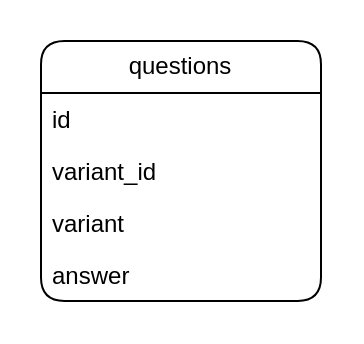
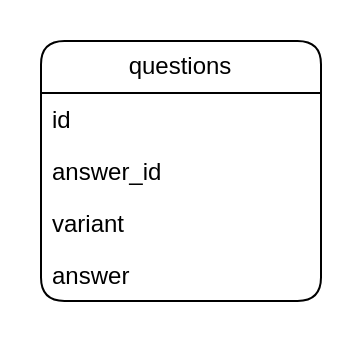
(114, 173) -> (110, 173)
